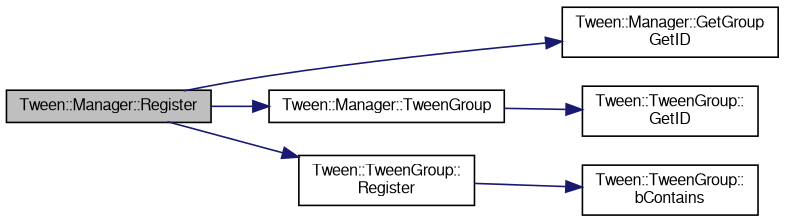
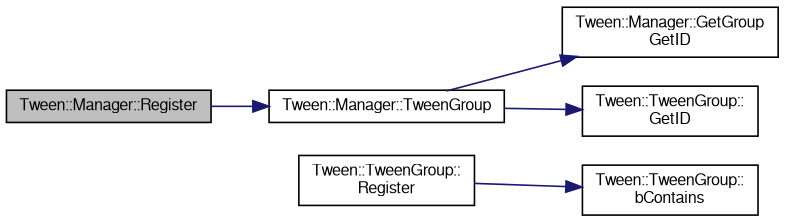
(364, 63) -> (504, 76)
(225, 137) -> none
